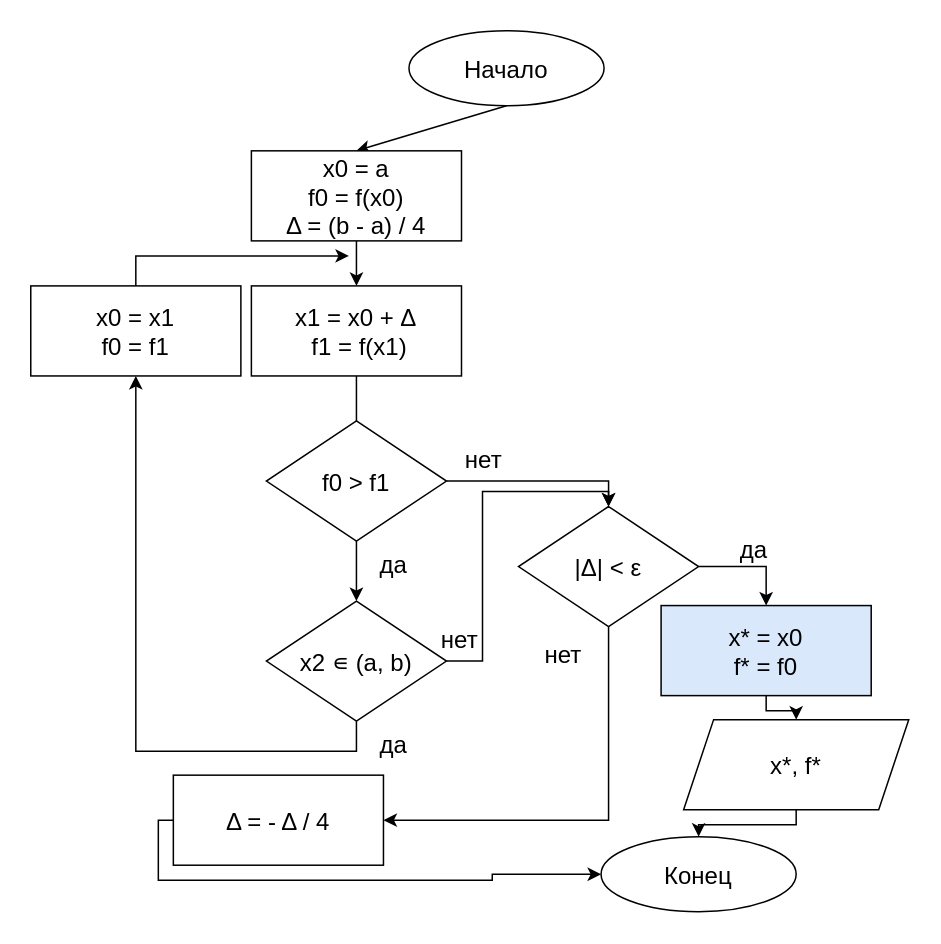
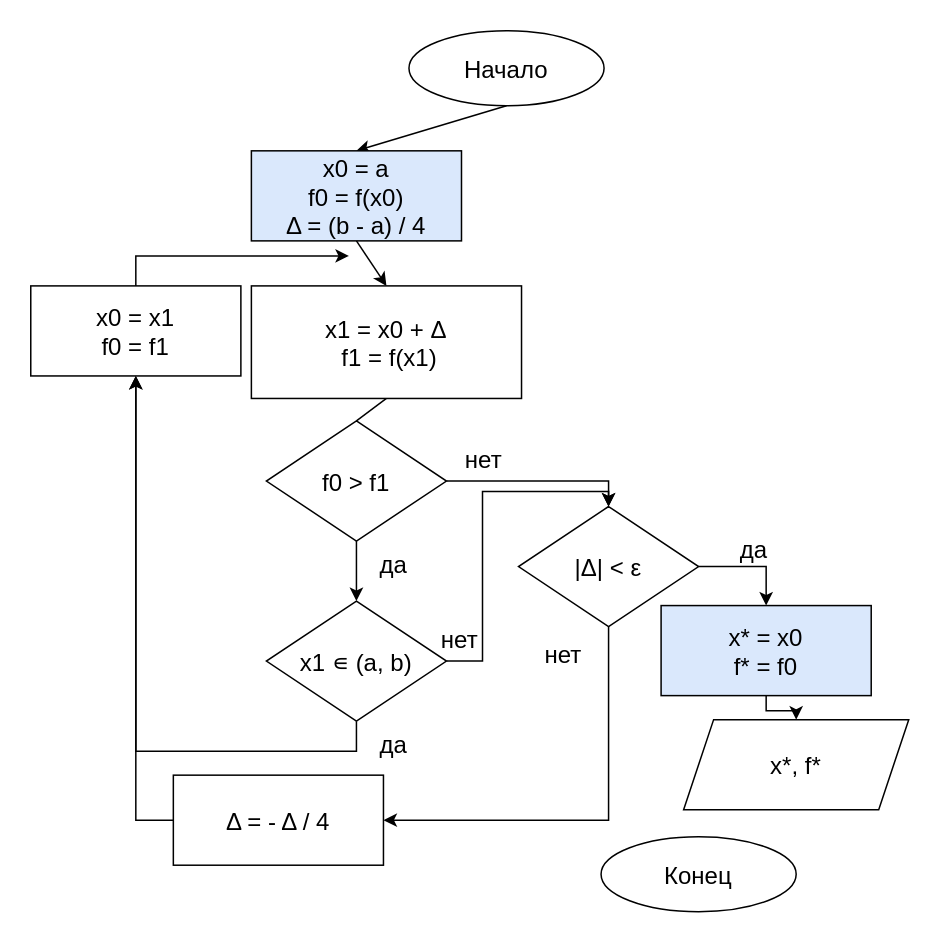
(356, 196) -> (356, 196)
(356, 331) -> (386, 342)
(356, 663) -> (356, 663)
(754, 824) -> none
(347, 880) -> (136, 798)
